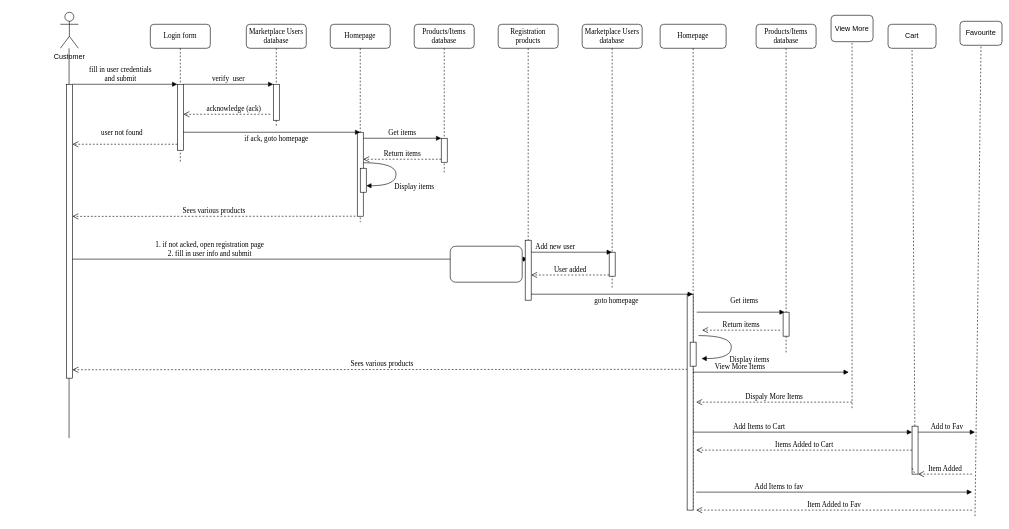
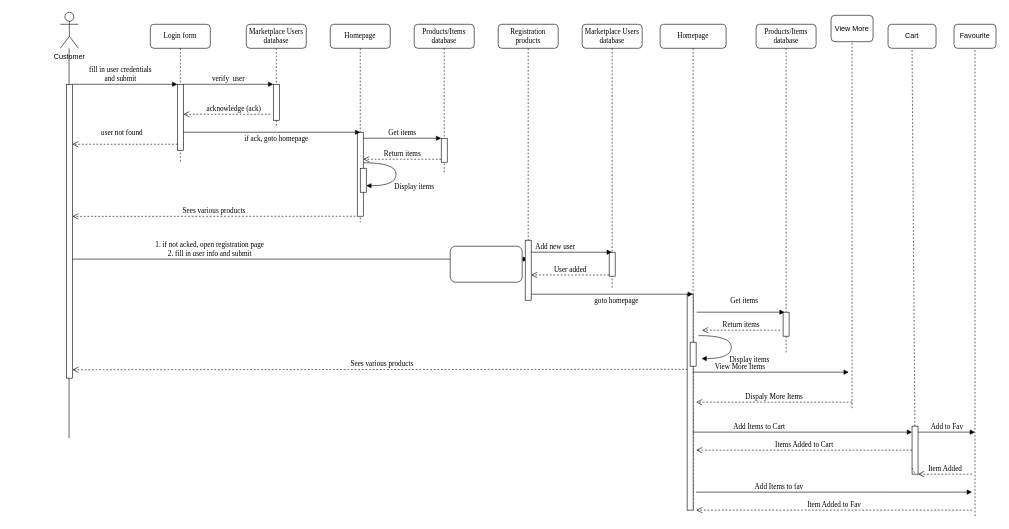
(981, 33) -> (975, 36)
